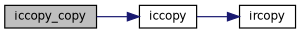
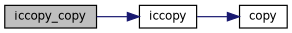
(268, 17) -> (263, 17)
